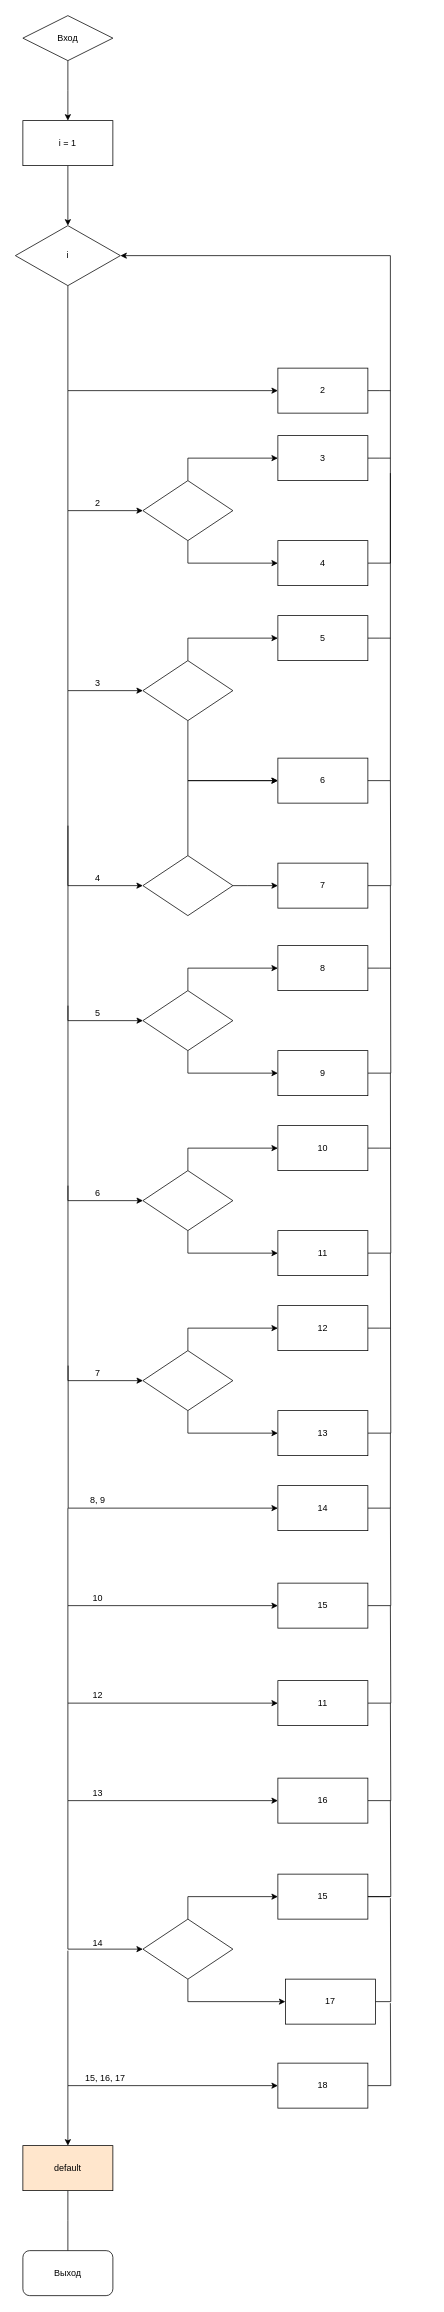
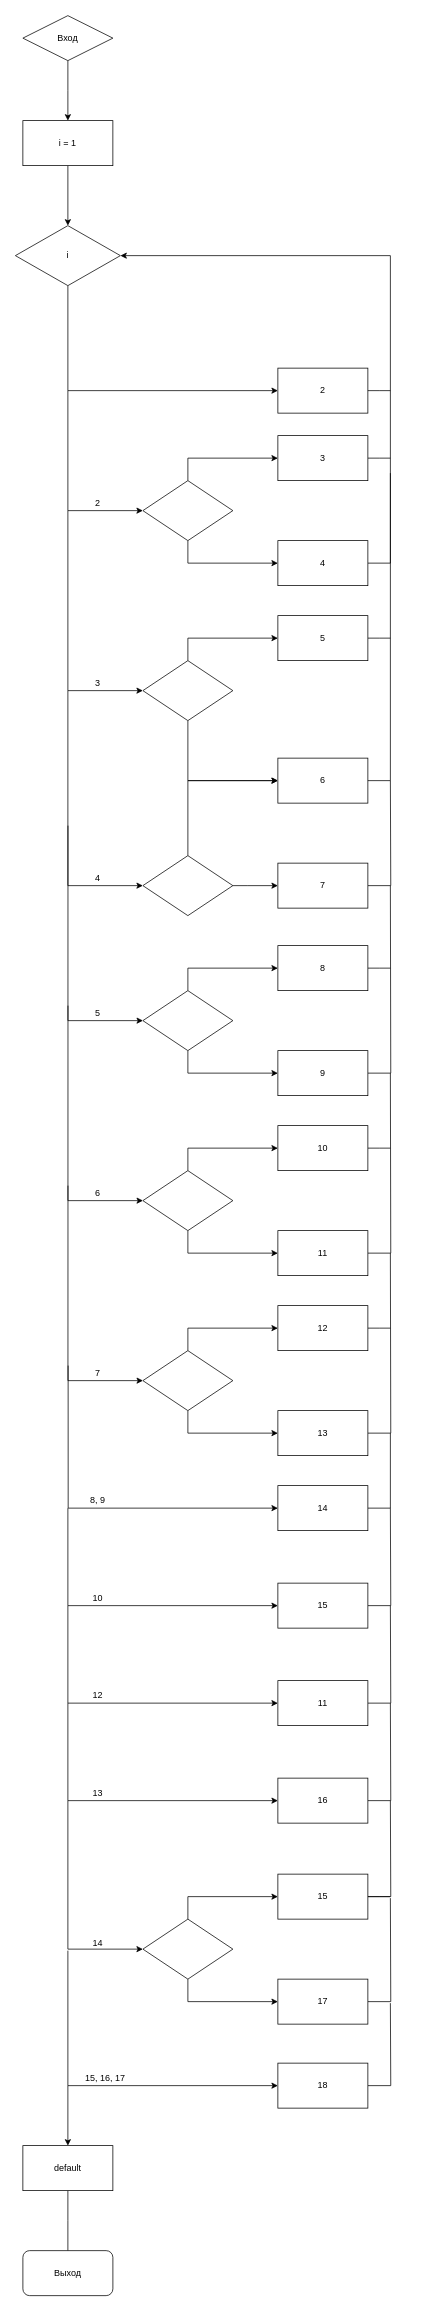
(330, 2001) -> (323, 2001)
(68, 2168) -> (68, 2168)
